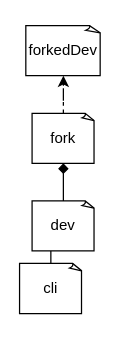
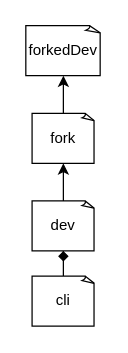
(63, 105) -> (63, 105)
(63, 174) -> (63, 173)
(51, 288) -> (63, 301)
